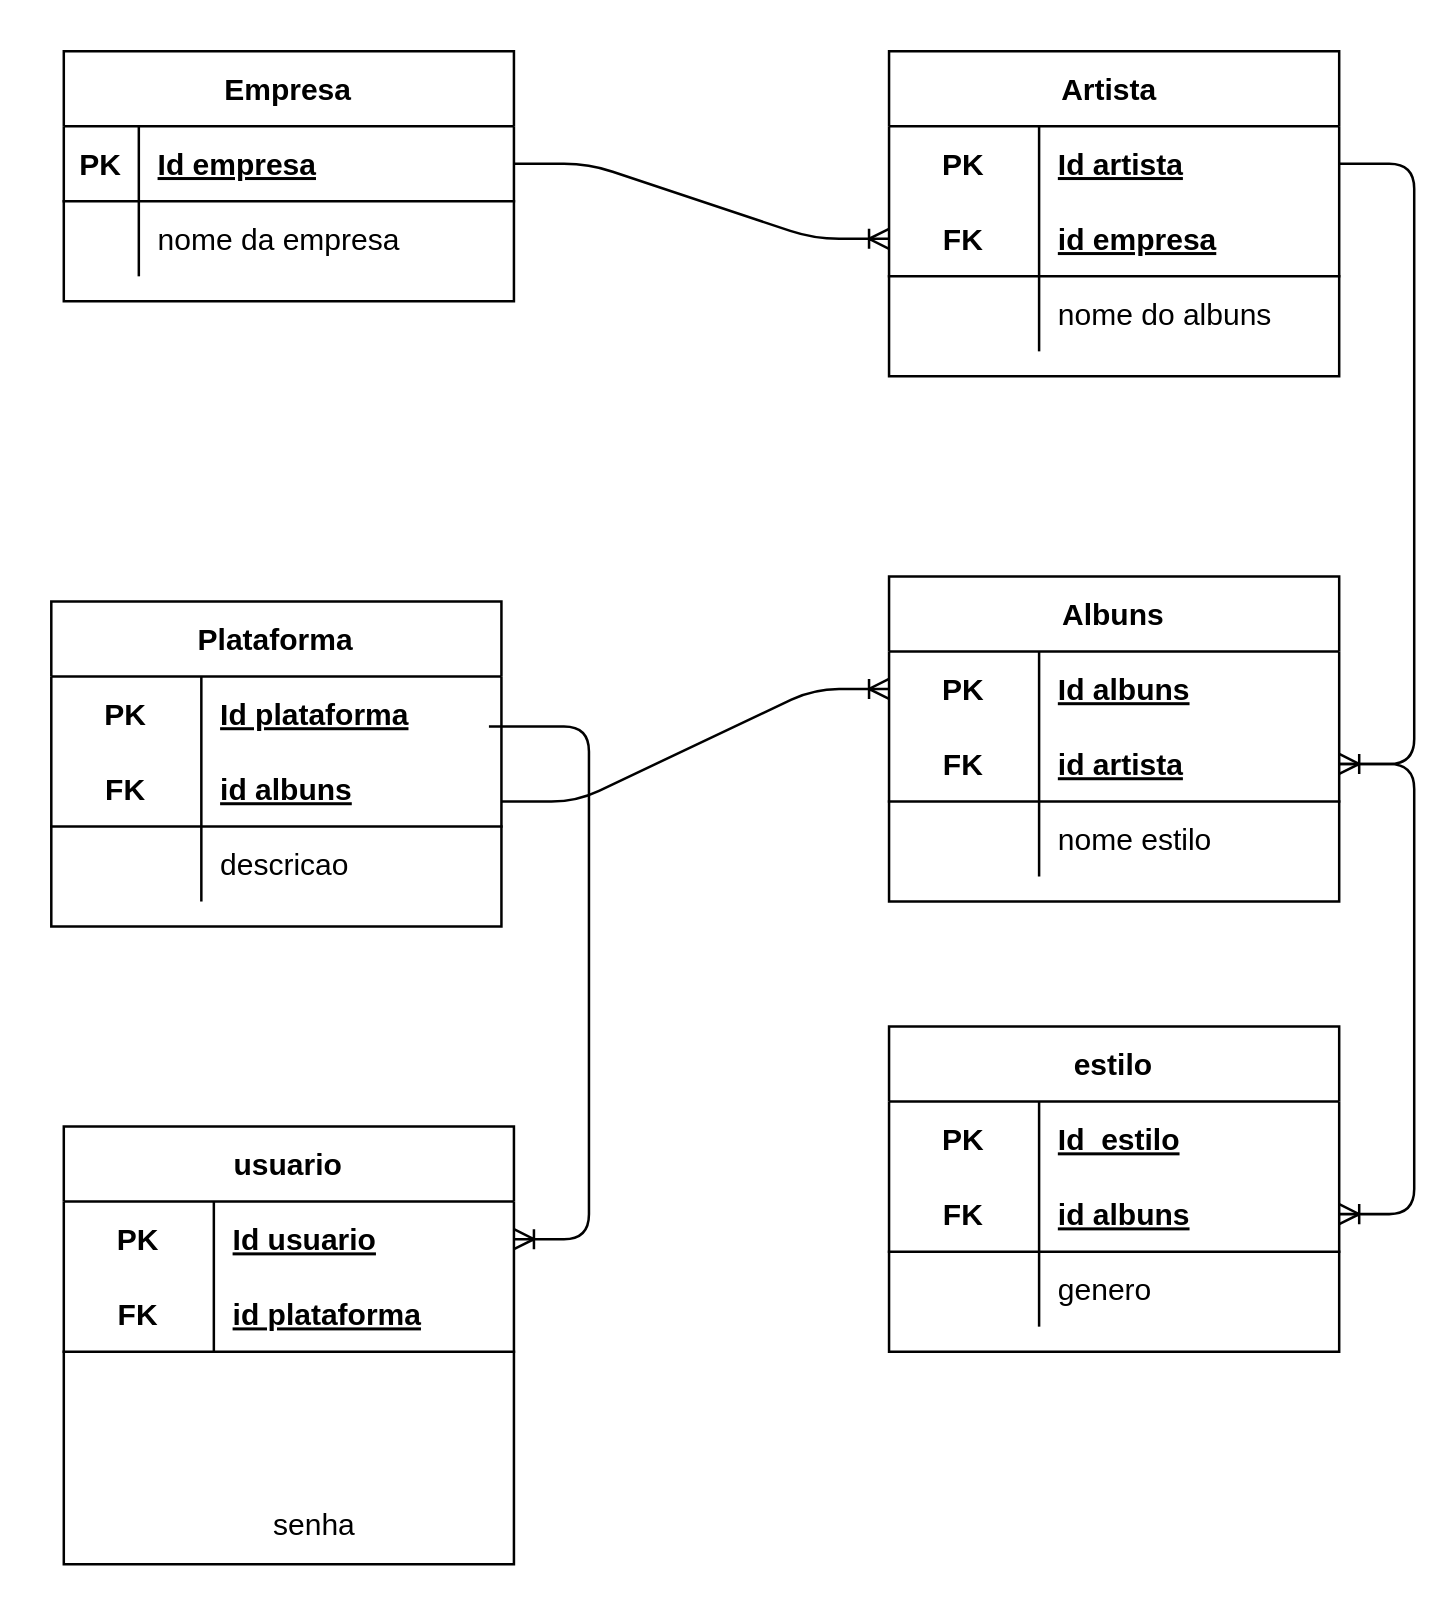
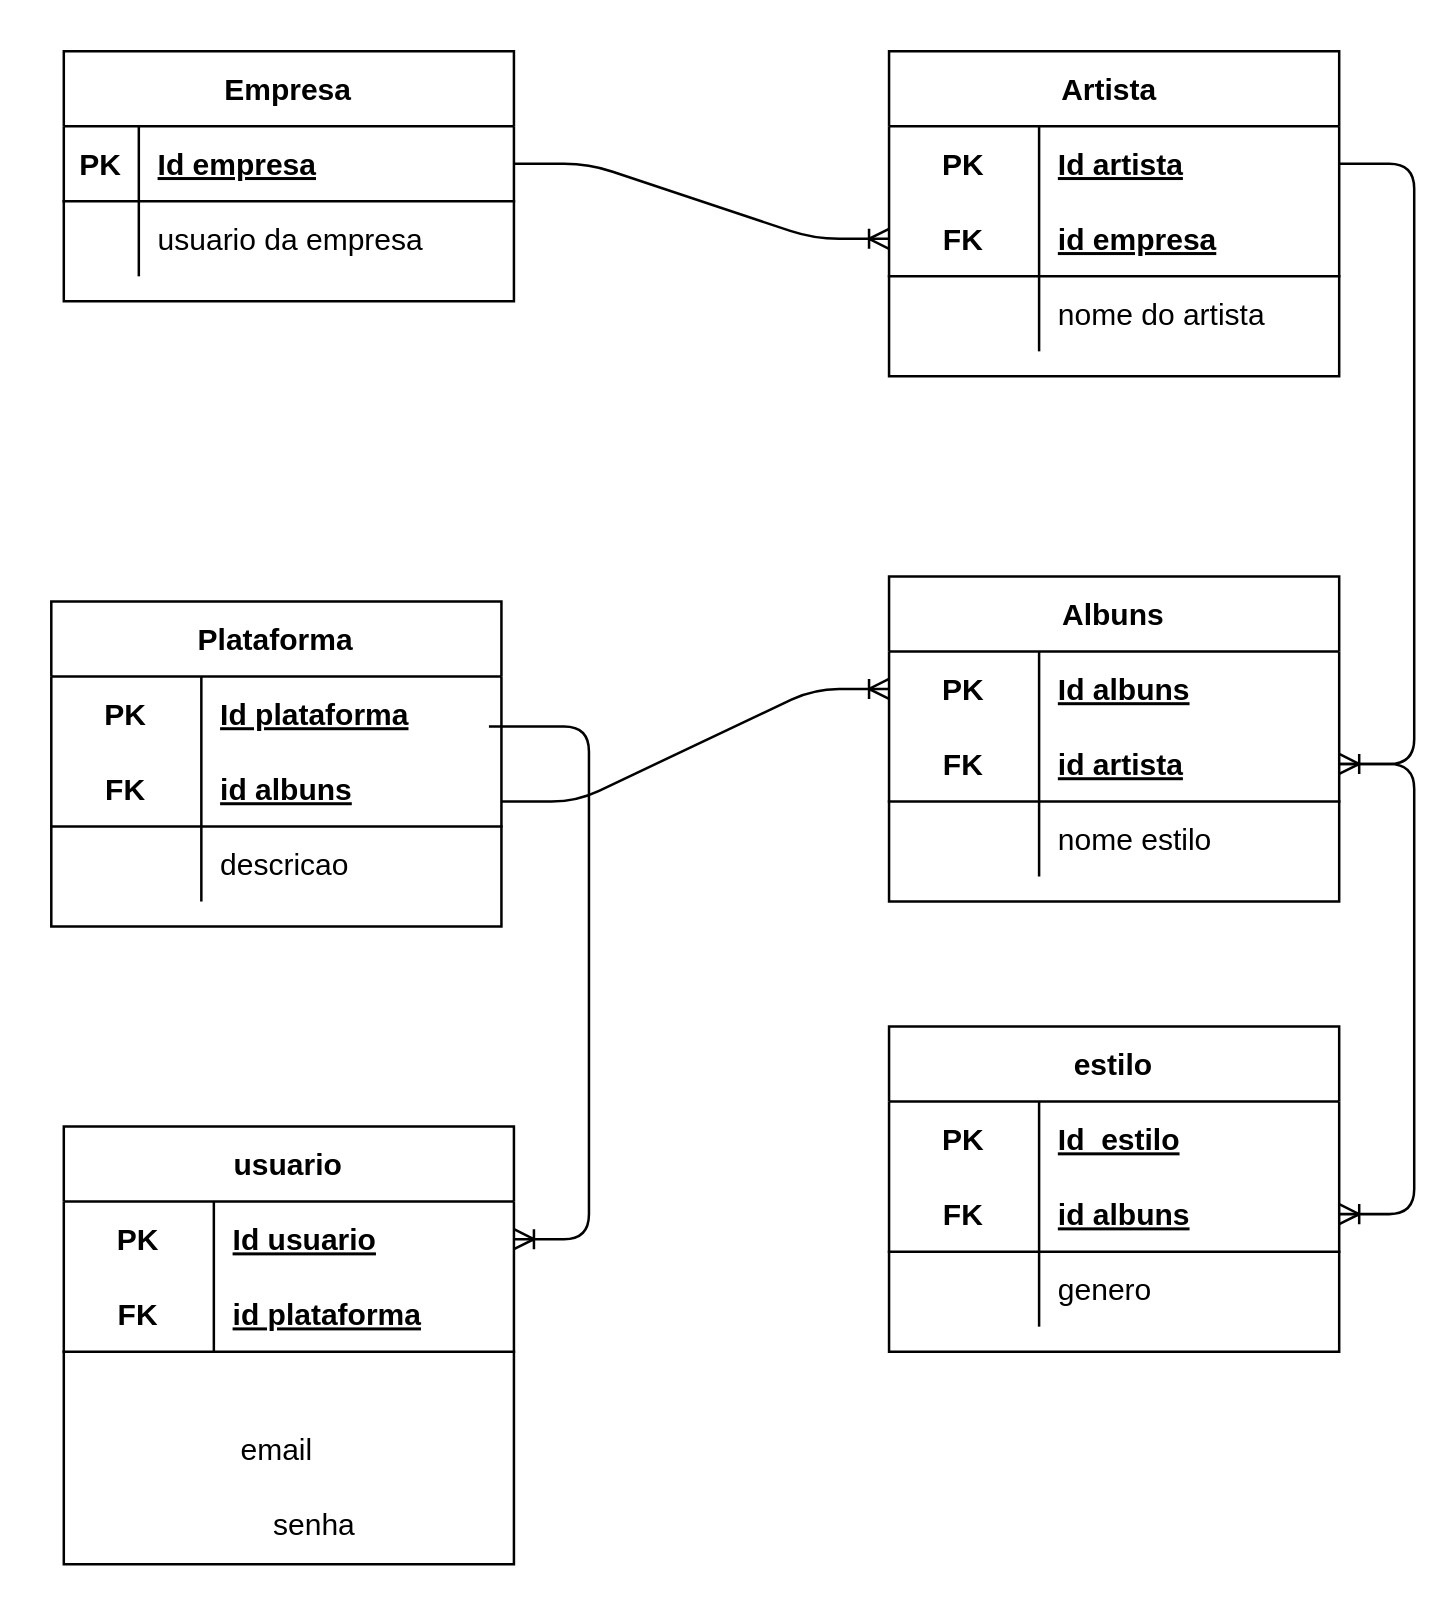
(276, 240) -> (297, 240)
(1163, 315) -> (1172, 315)
none -> (276, 1451)
